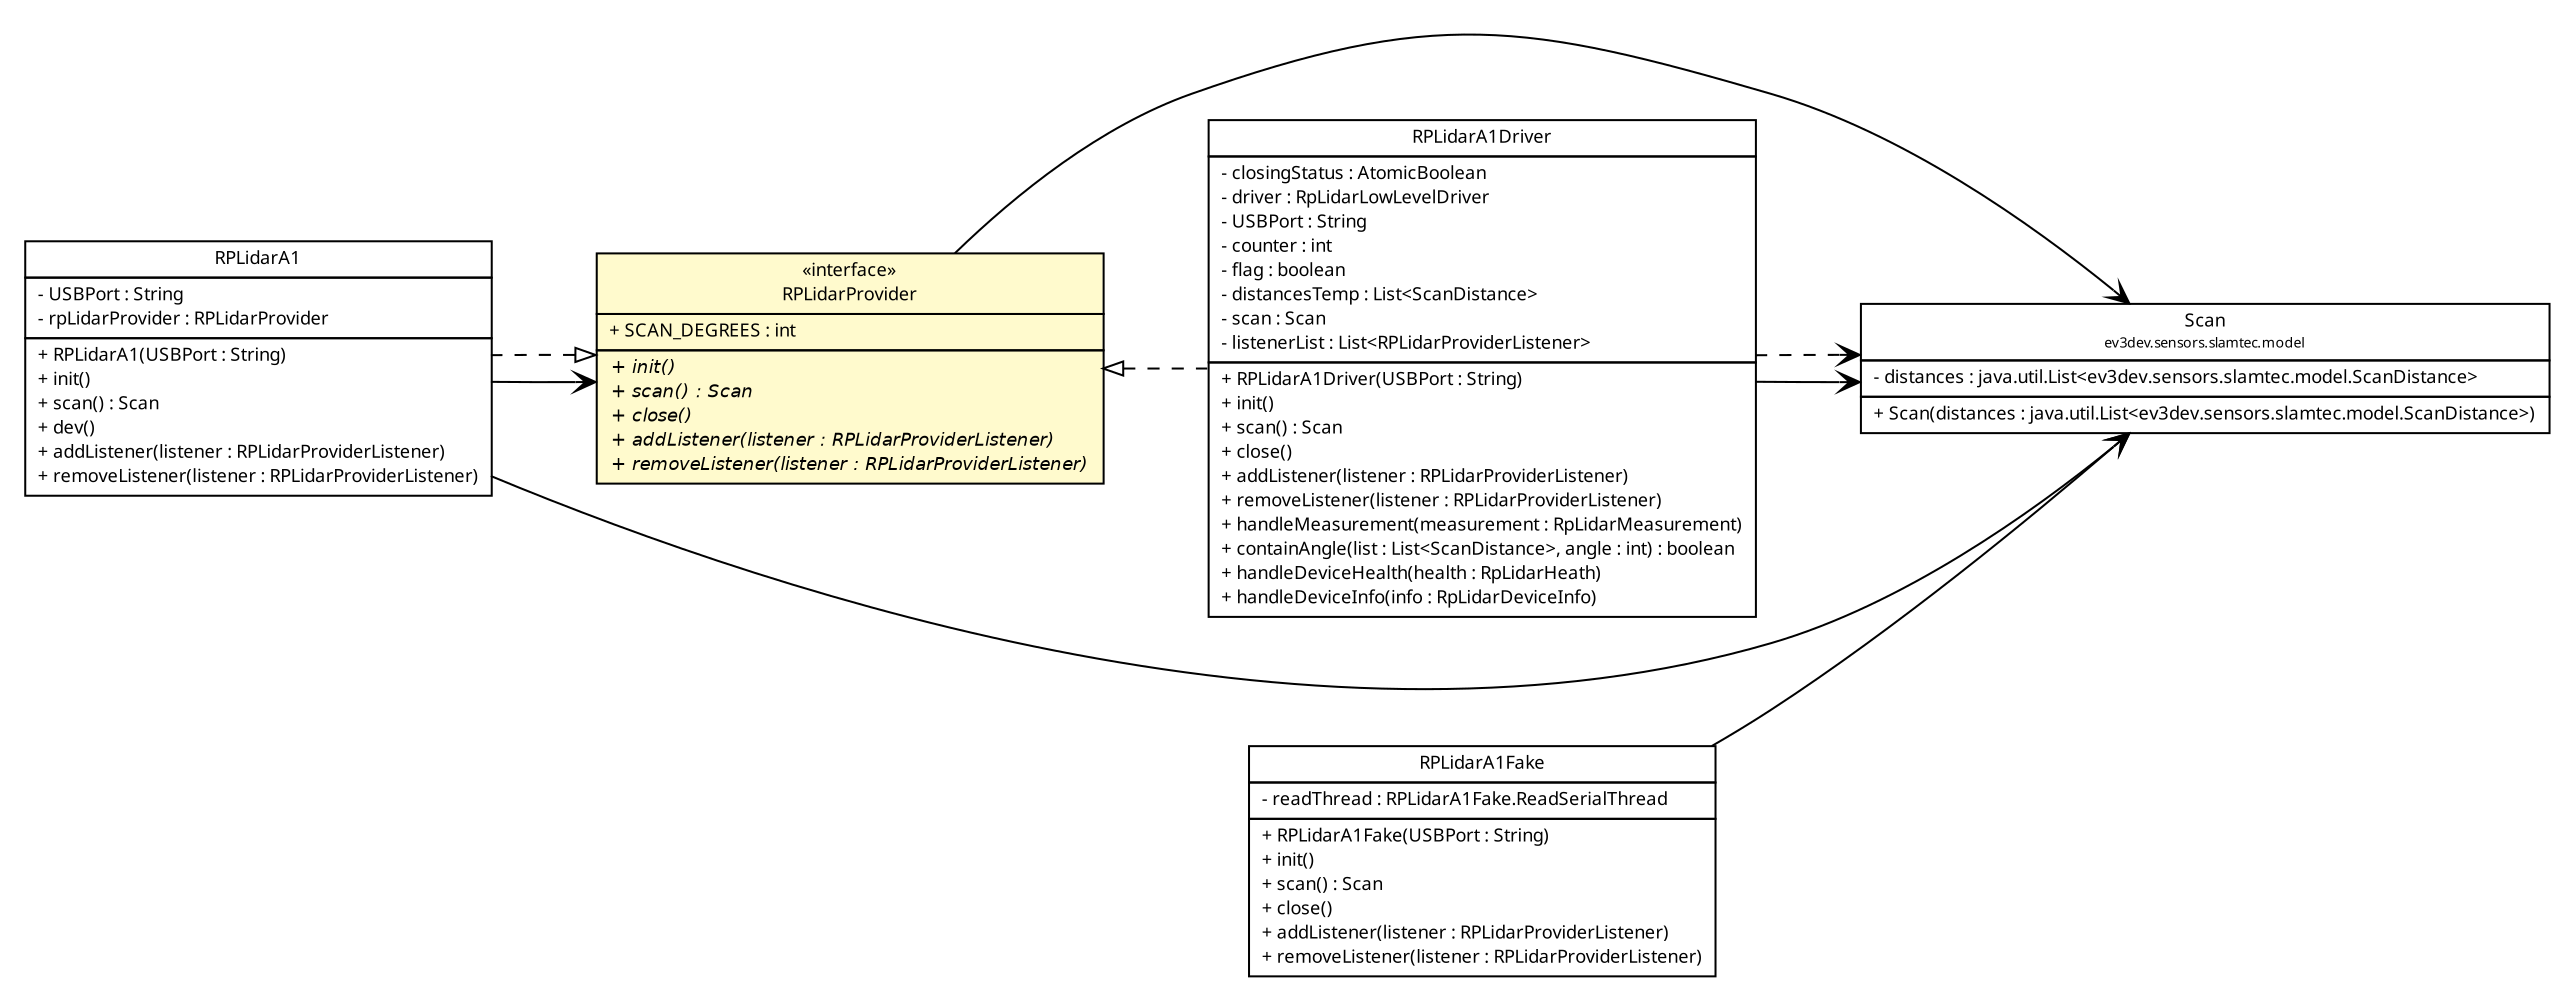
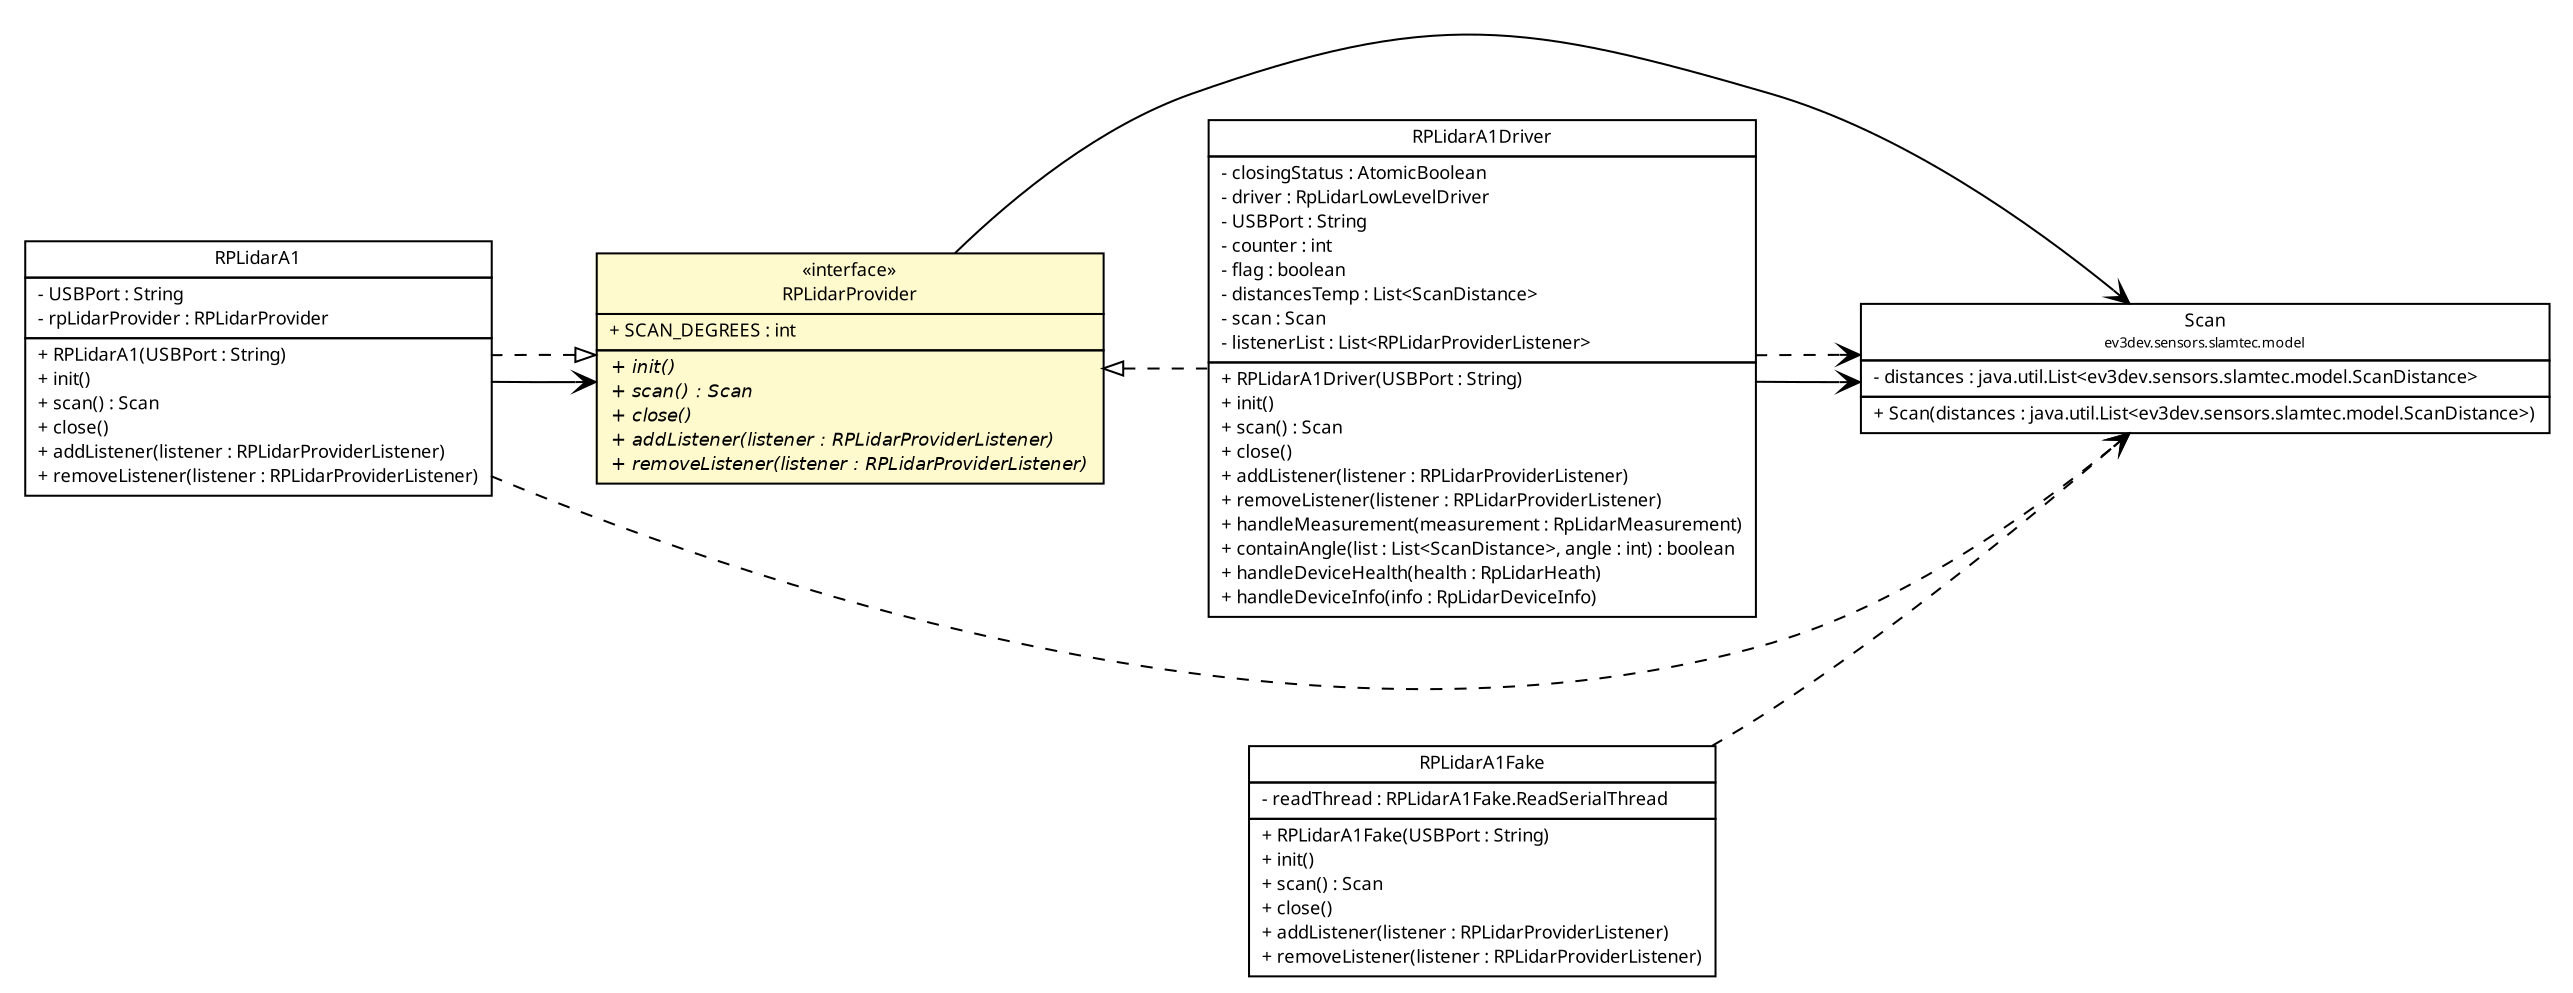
(68, 428) -> (74, 428)
(1919, 605) -> (1919, 605)
(1317, 683) -> (1317, 683)
